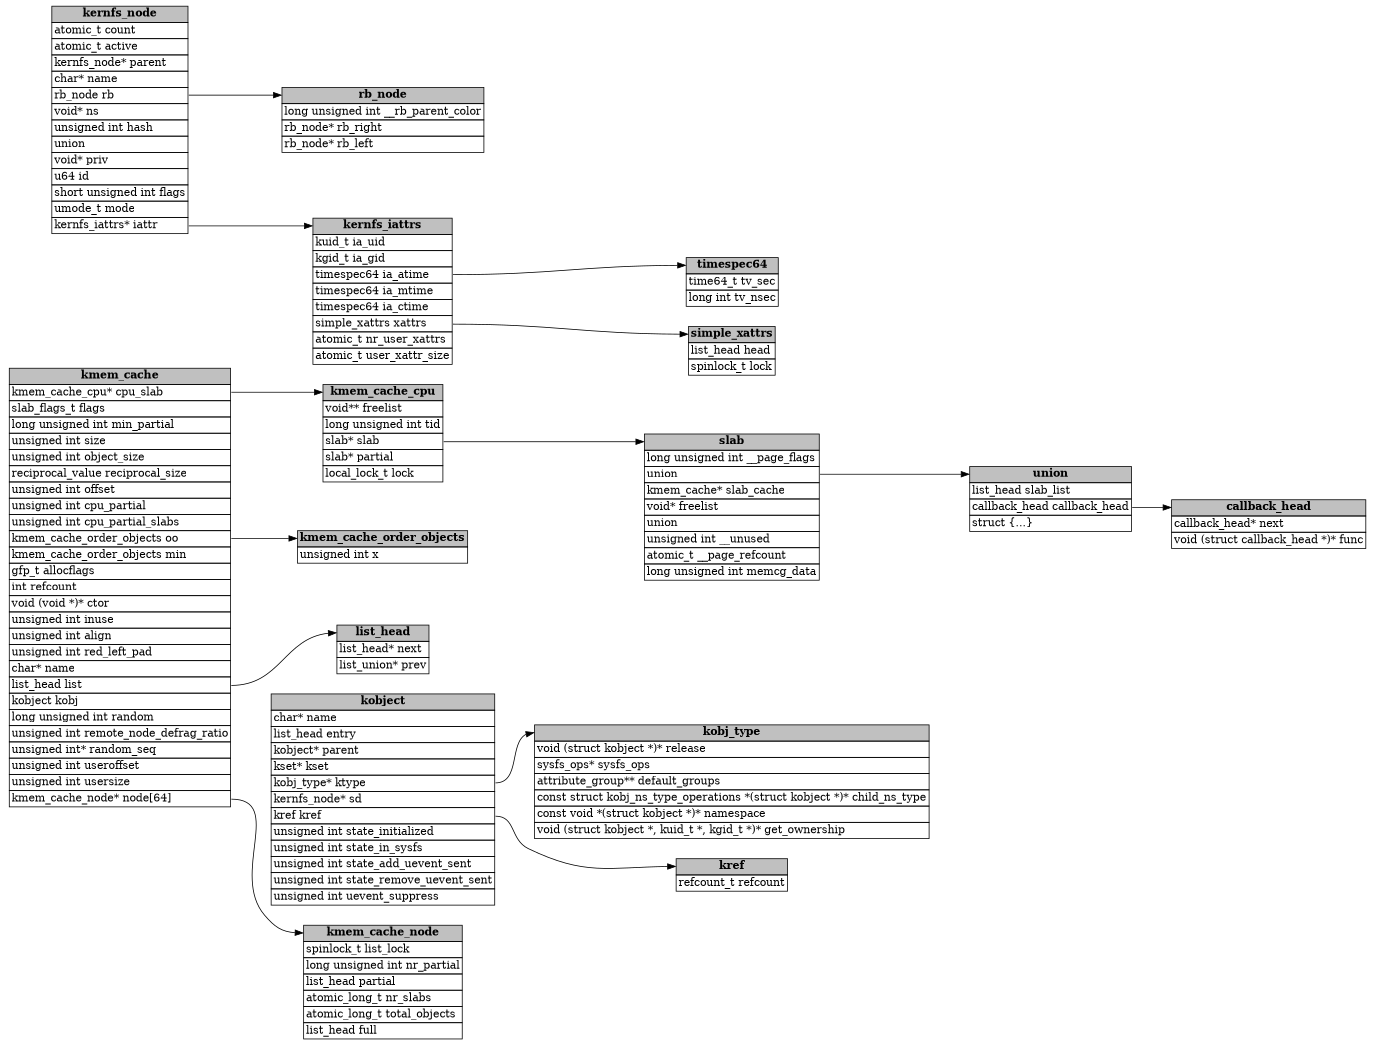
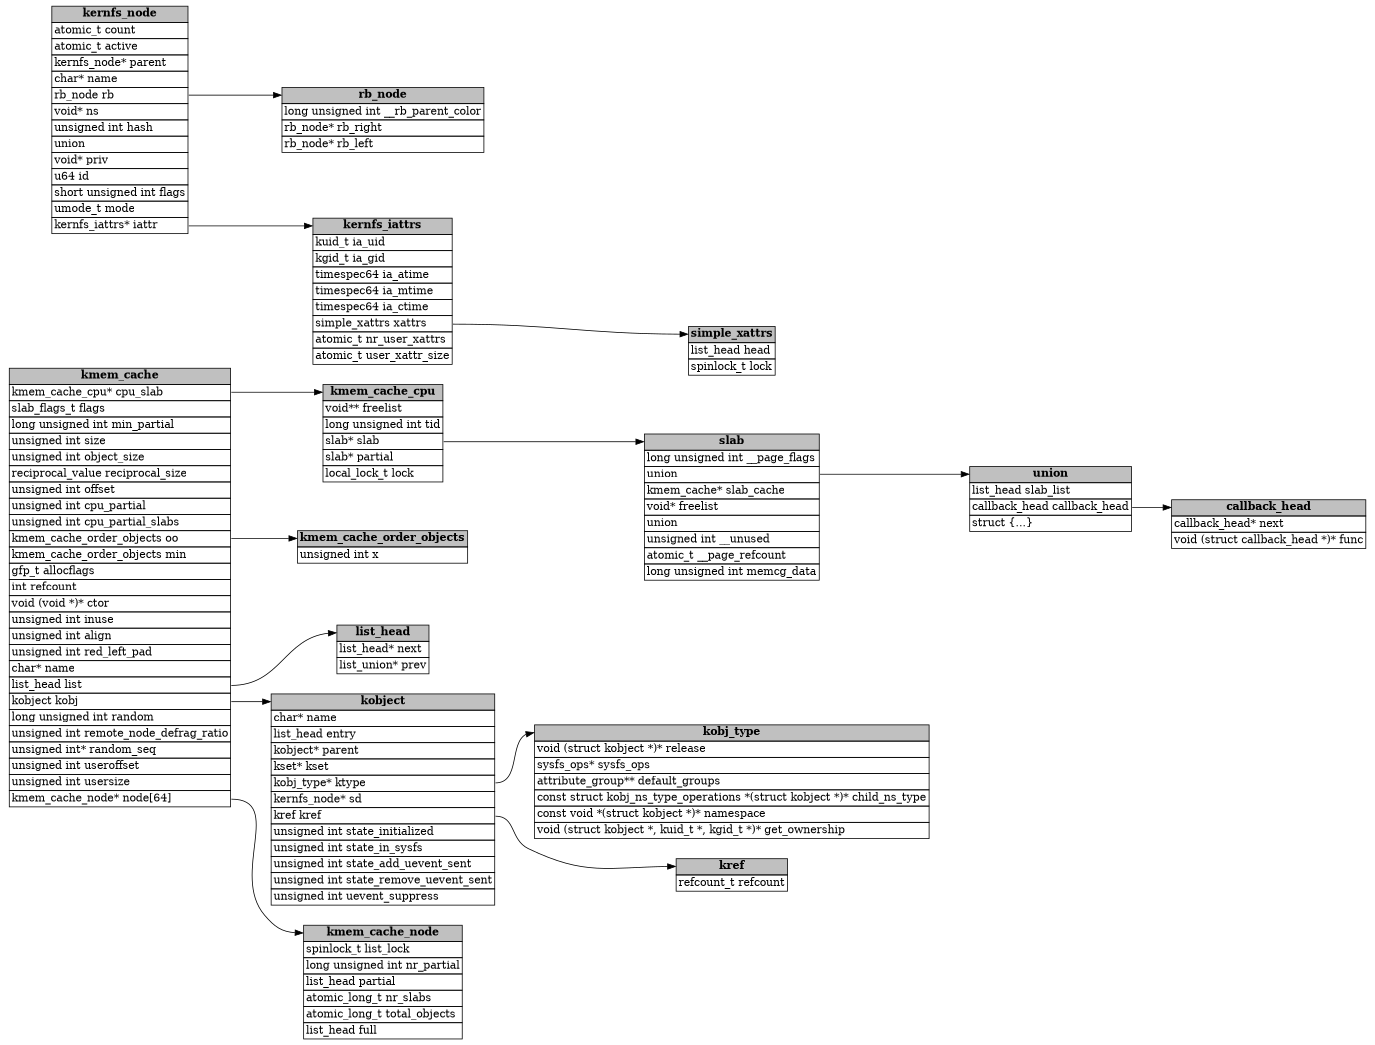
(732, 282) -> none
none -> (247, 702)
